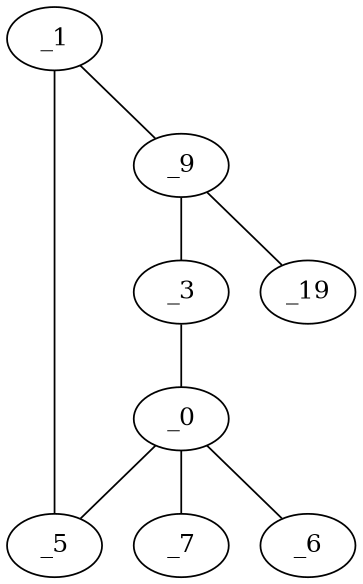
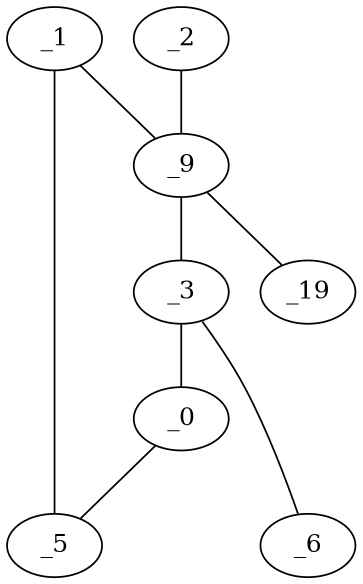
none -> (181, 39)
(244, 482) -> (258, 414)
(181, 546) -> none
